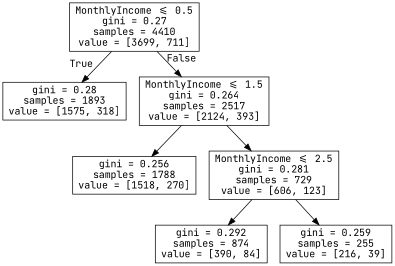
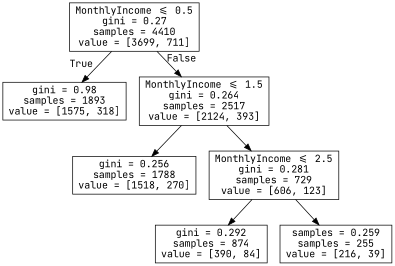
(64, 101) -> (64, 101)
(336, 244) -> (336, 244)
